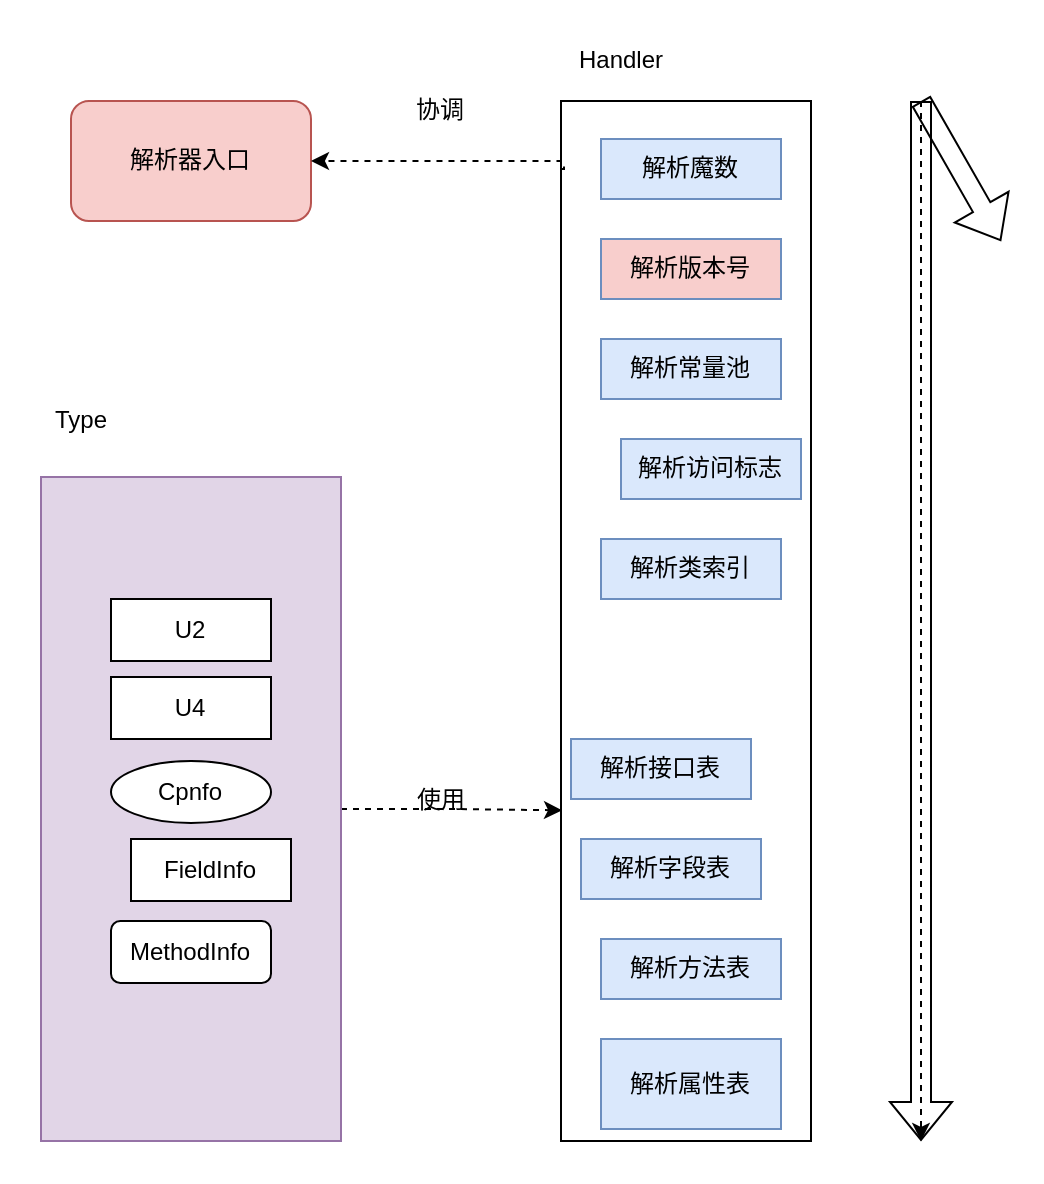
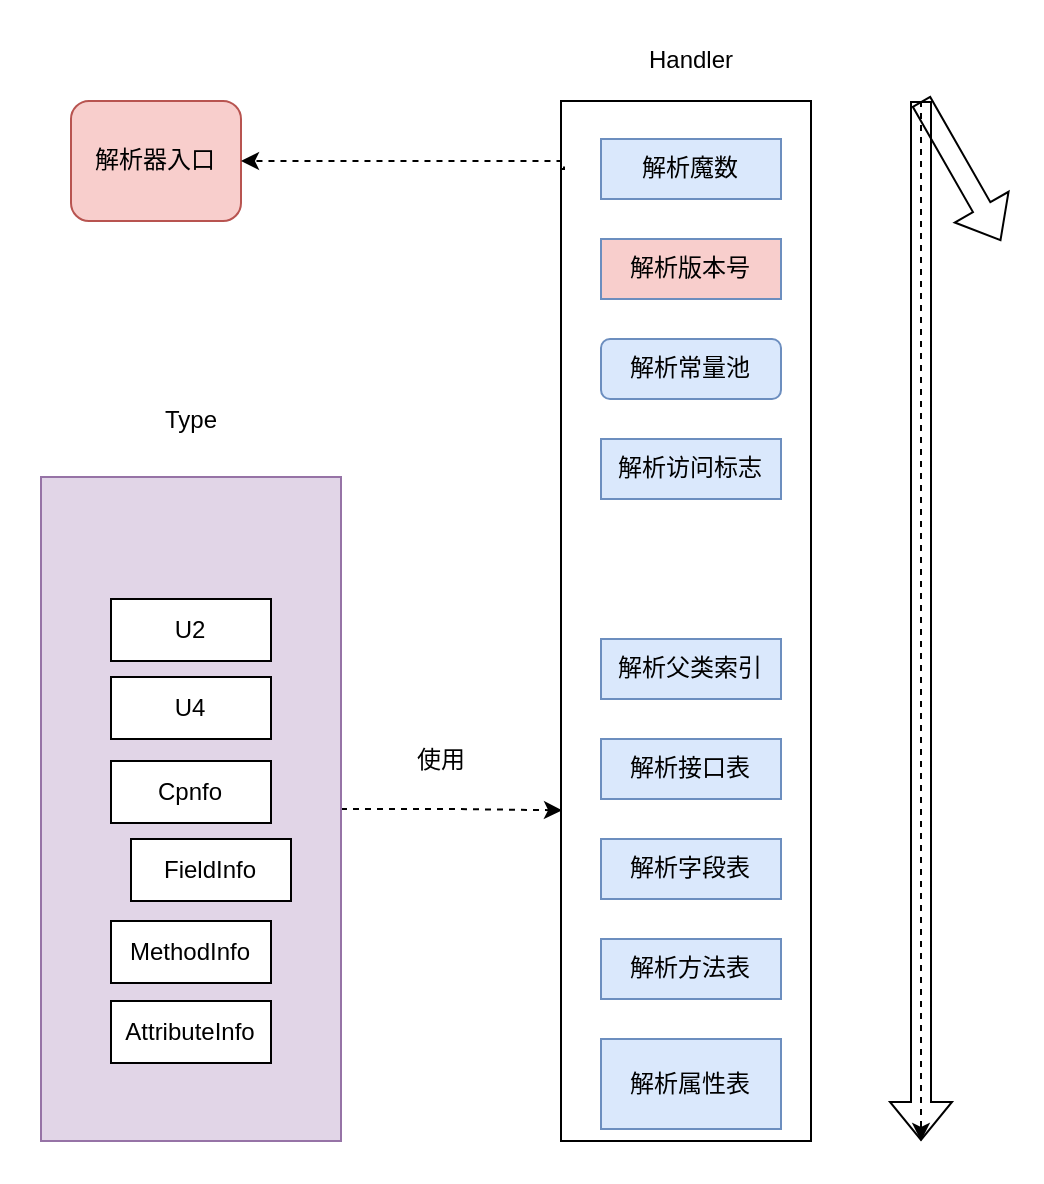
(621, 61) -> (691, 61)
(441, 111) -> none
(191, 161) -> (156, 161)
(691, 369) -> (691, 369)
(81, 421) -> (191, 421)
(711, 469) -> (691, 469)
(691, 569) -> none
none -> (691, 669)
(661, 769) -> (691, 769)
(191, 792) -> (191, 792)
(441, 801) -> (441, 761)
(671, 869) -> (691, 869)
(191, 952) -> (191, 952)
none -> (191, 1032)
